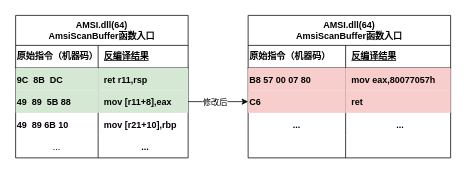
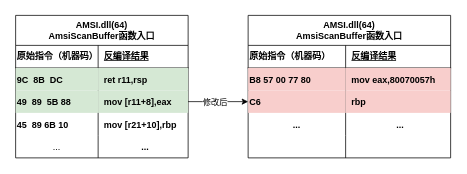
(280, 80) -> (280, 80)
(392, 80) -> (392, 80)
(359, 102) -> (359, 102)
(43, 125) -> (43, 125)
